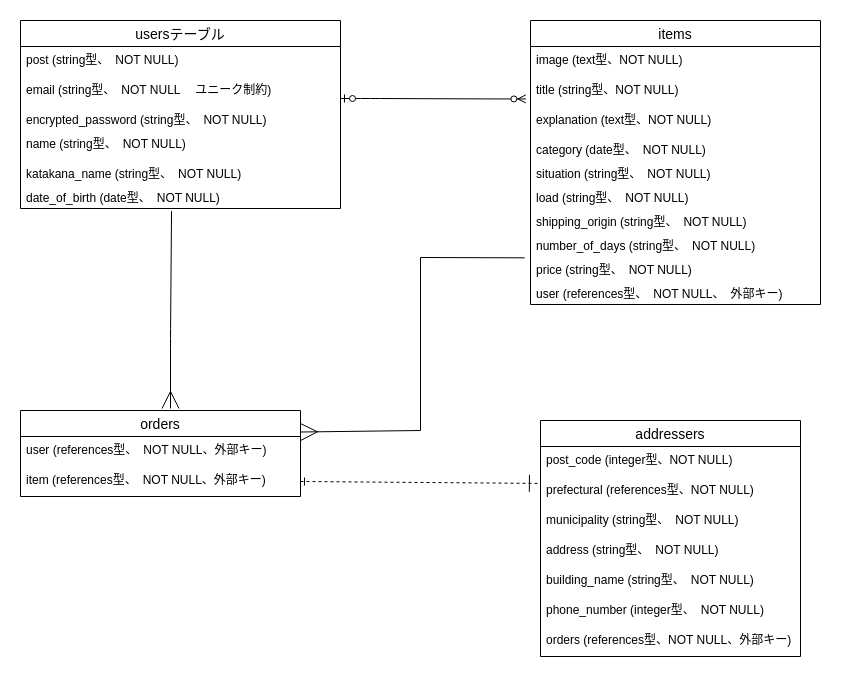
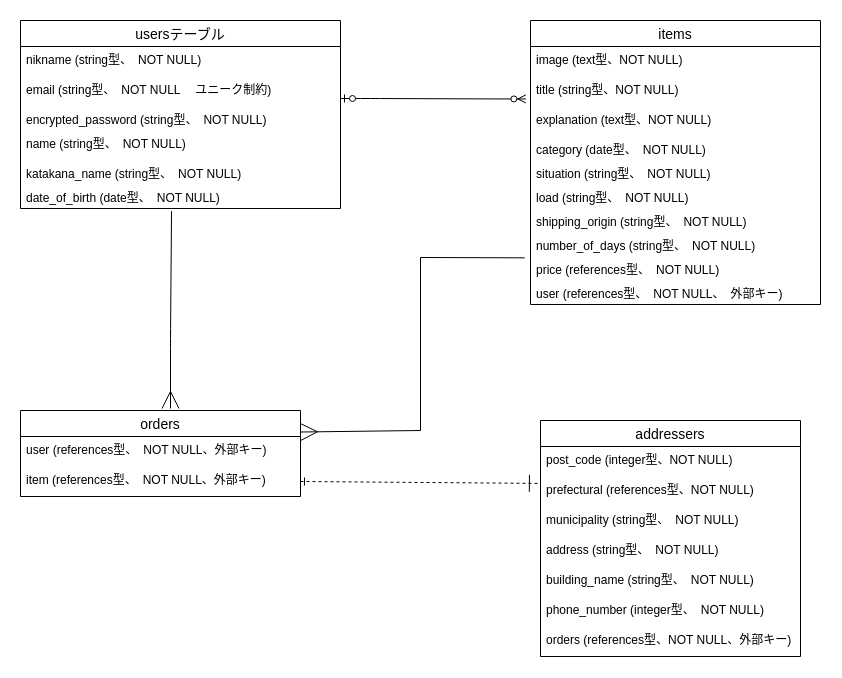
(110, 60) -> (118, 60)
(622, 270) -> (637, 270)
